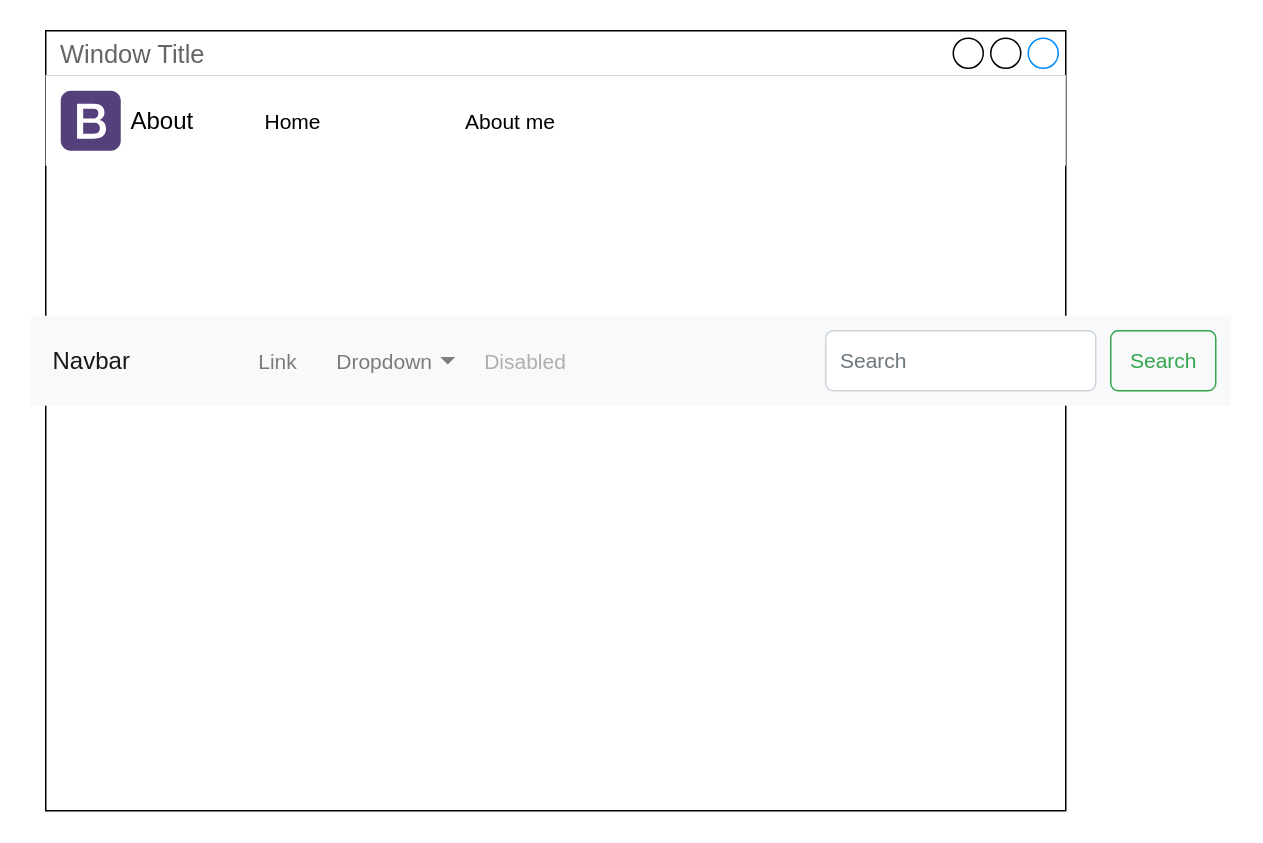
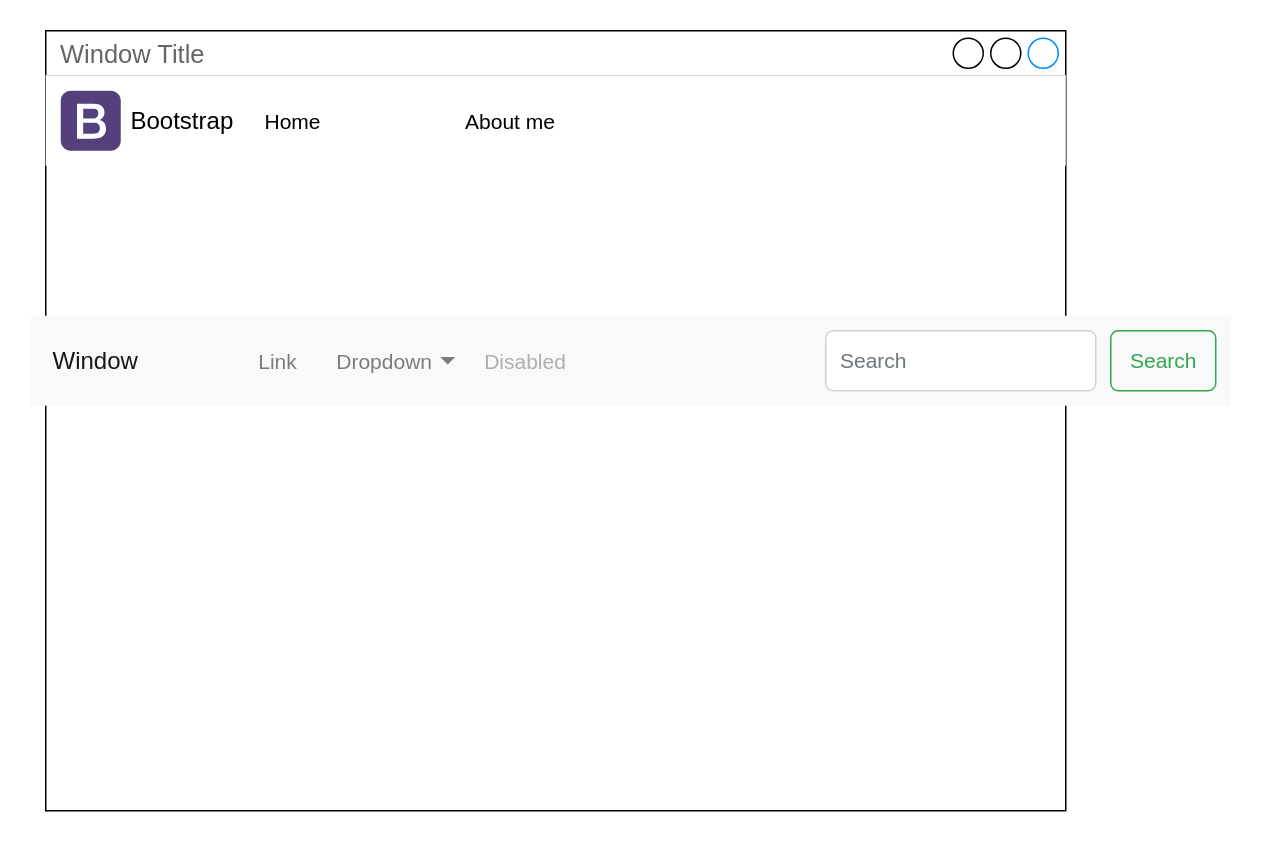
(165, 121) -> (192, 121)
(94, 361) -> (90, 361)
